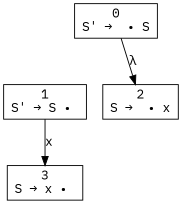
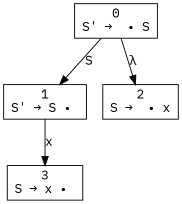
none -> (84, 58)
